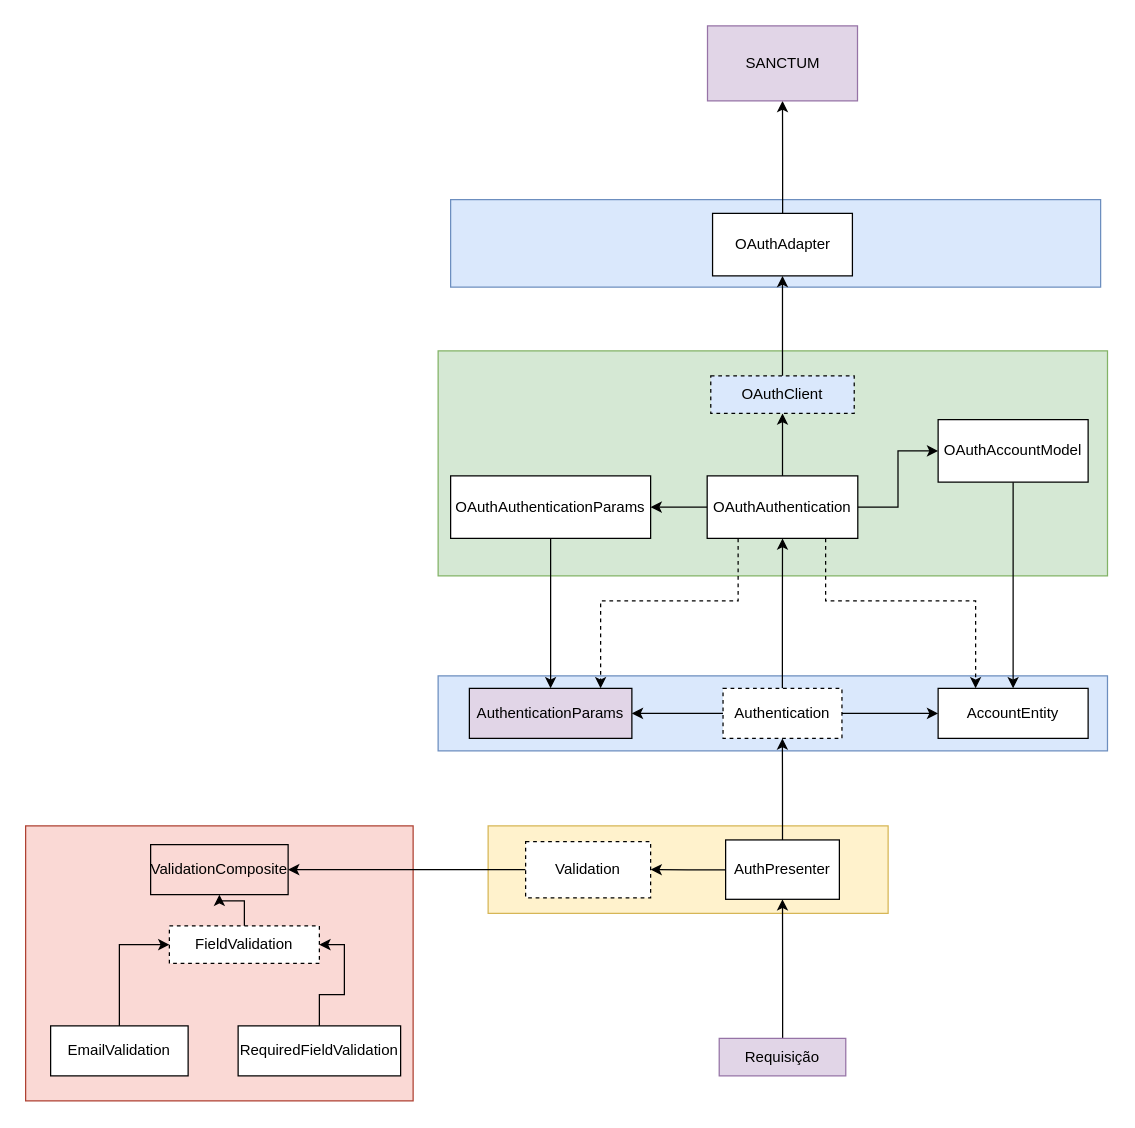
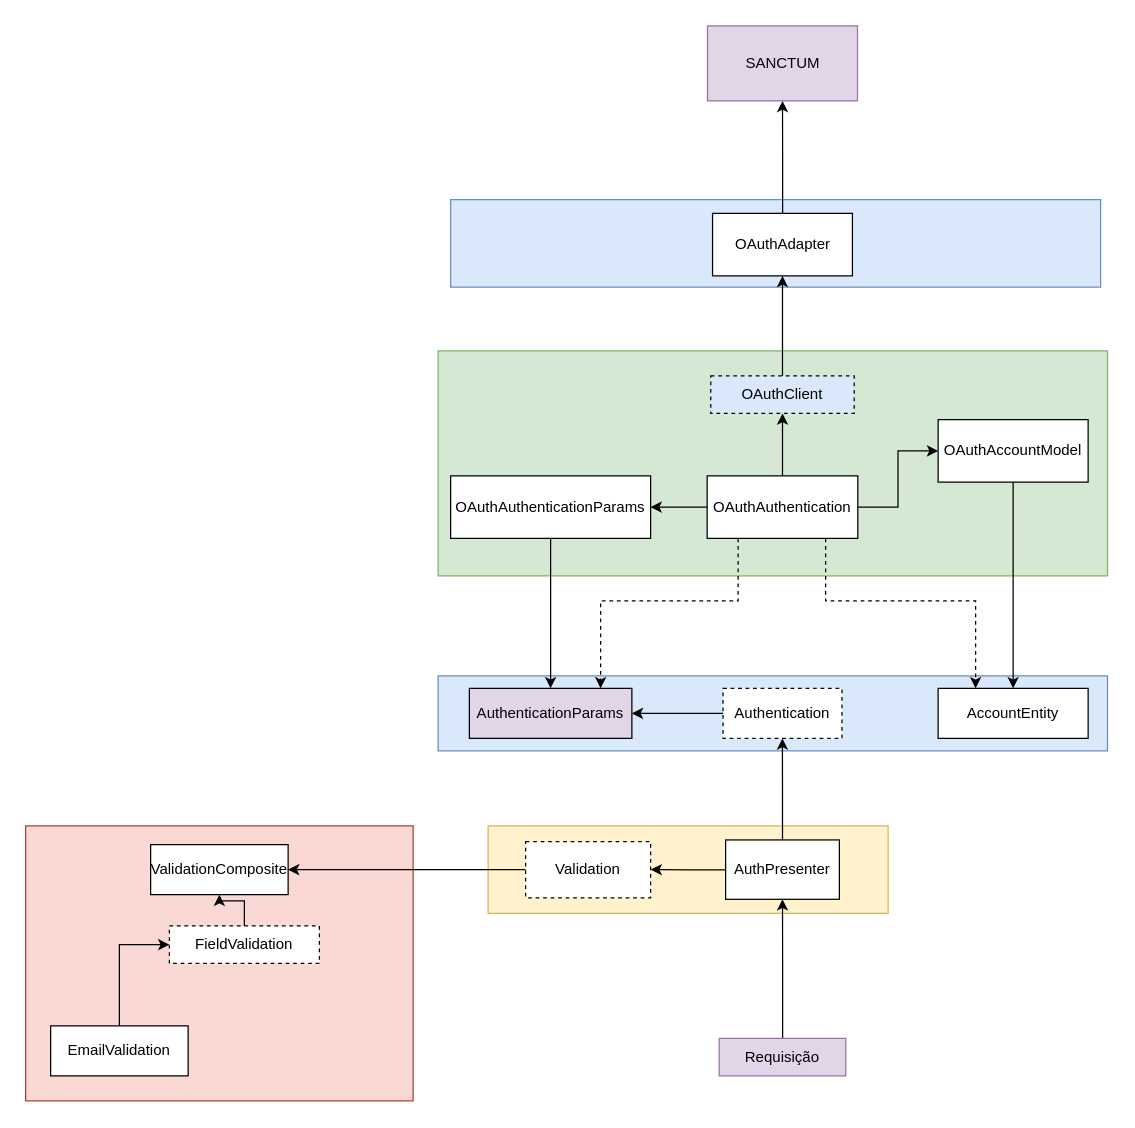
(782, 617) -> none
(886, 713) -> none
(219, 869) -> (219, 869)
(344, 989) -> none
(319, 1051) -> none
